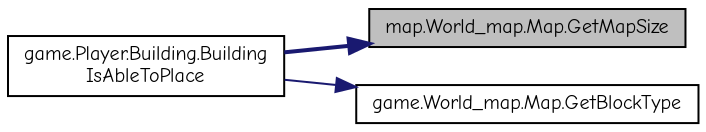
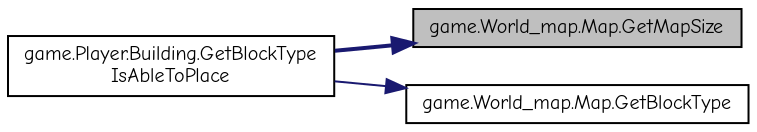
(527, 28) -> (577, 28)
(146, 66) -> (171, 66)
